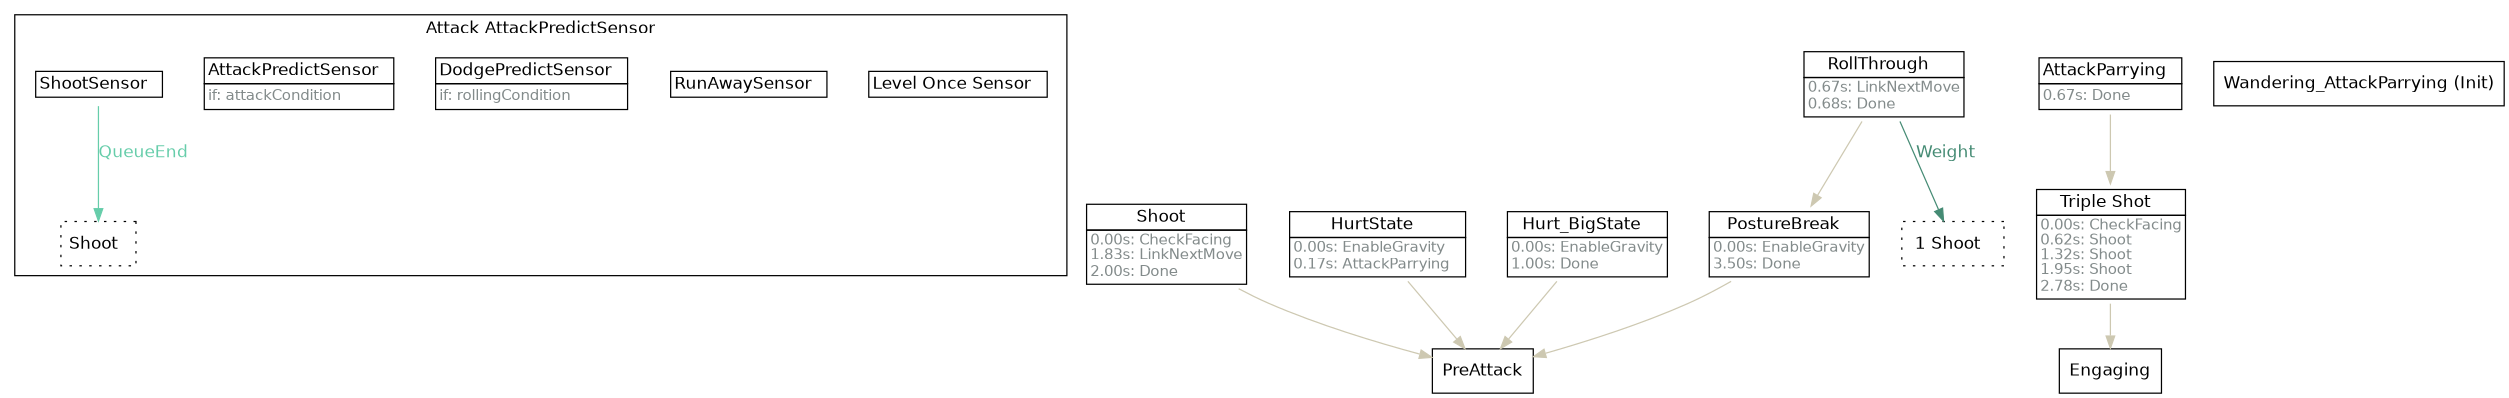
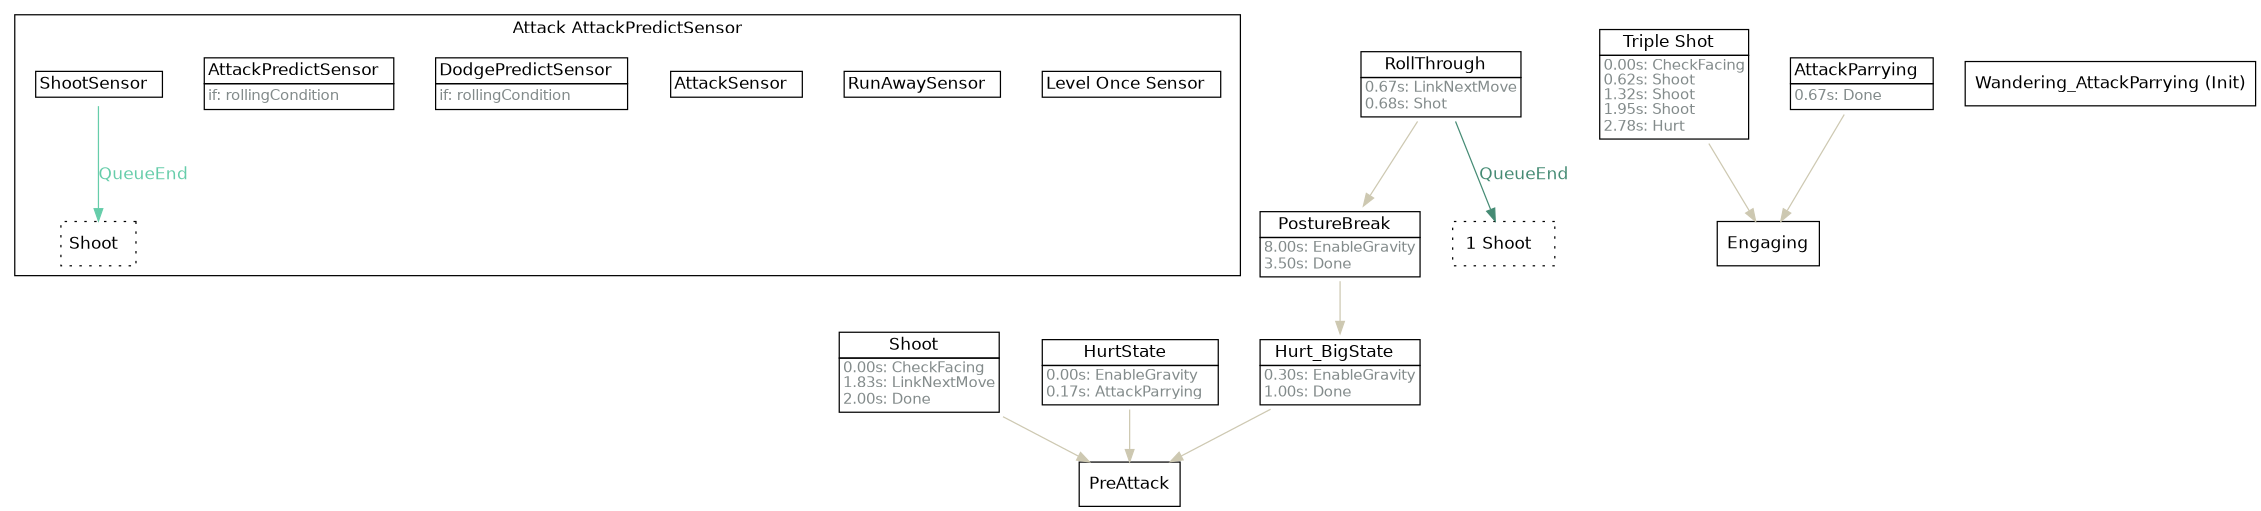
none -> (736, 84)
(275, 95) -> (274, 95)
(1852, 104) -> (1406, 104)
(2110, 143) -> (1816, 163)
(1946, 153) -> (1524, 175)
(1587, 247) -> (1340, 375)
(1789, 247) -> (1340, 247)
(2085, 286) -> (1645, 126)
(1641, 323) -> (1340, 301)
